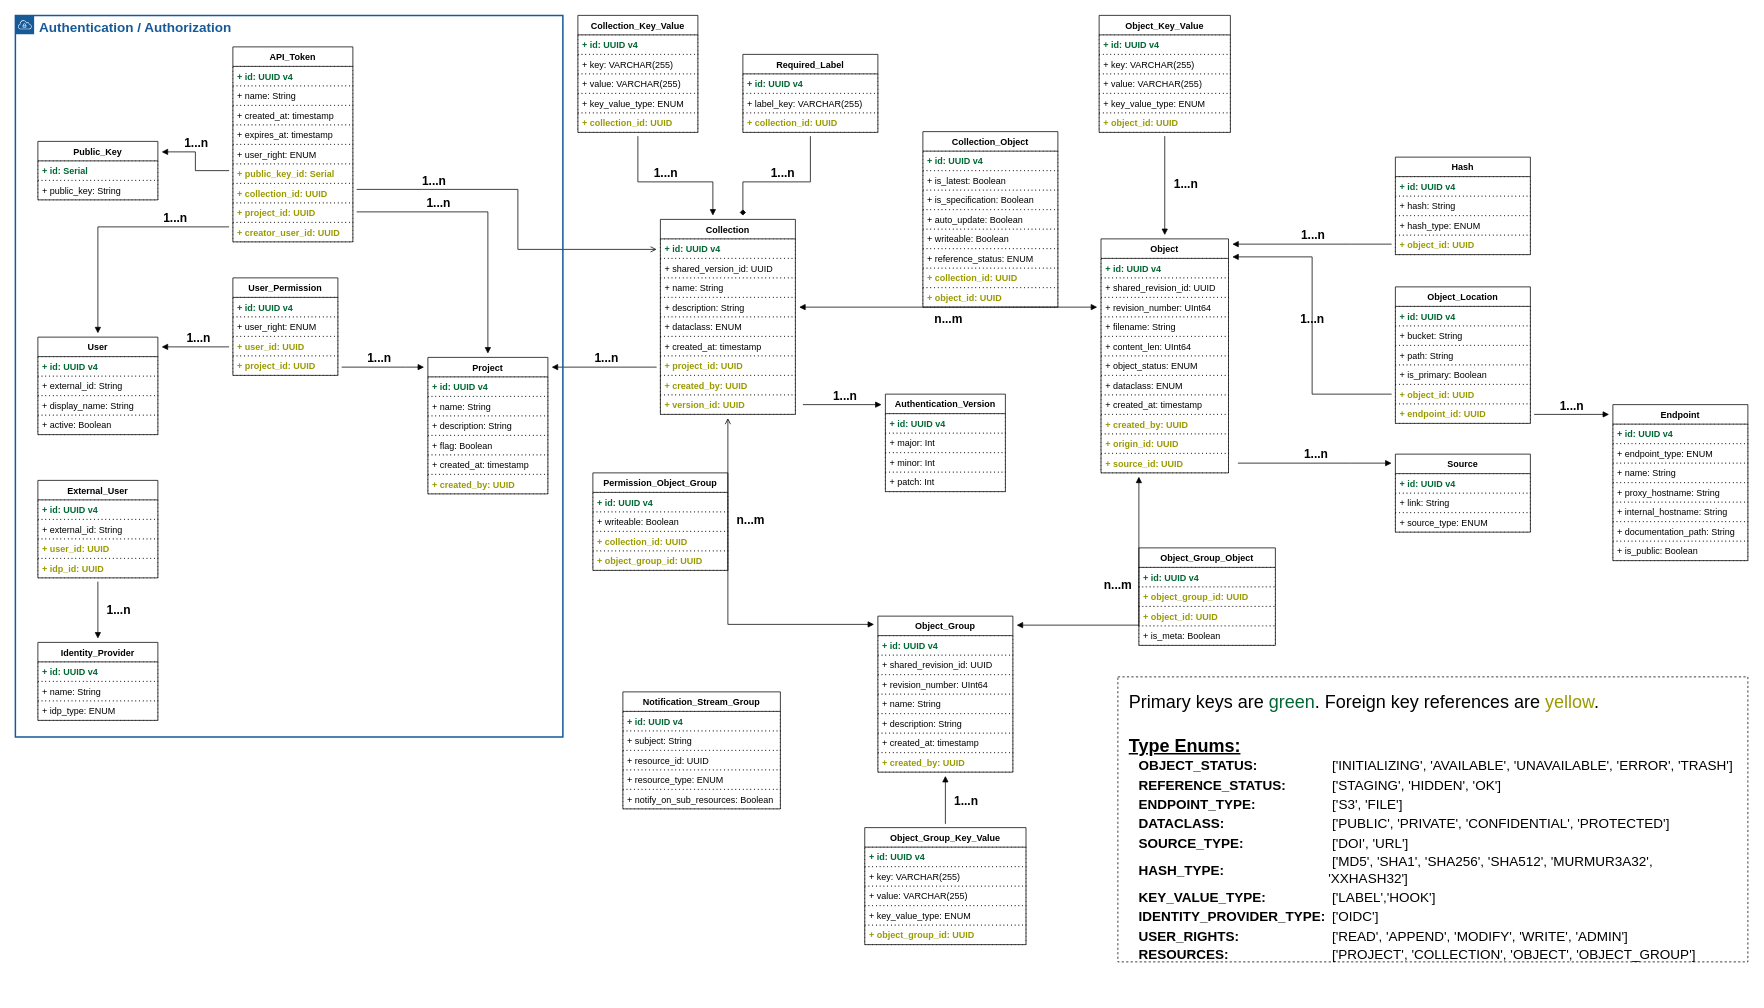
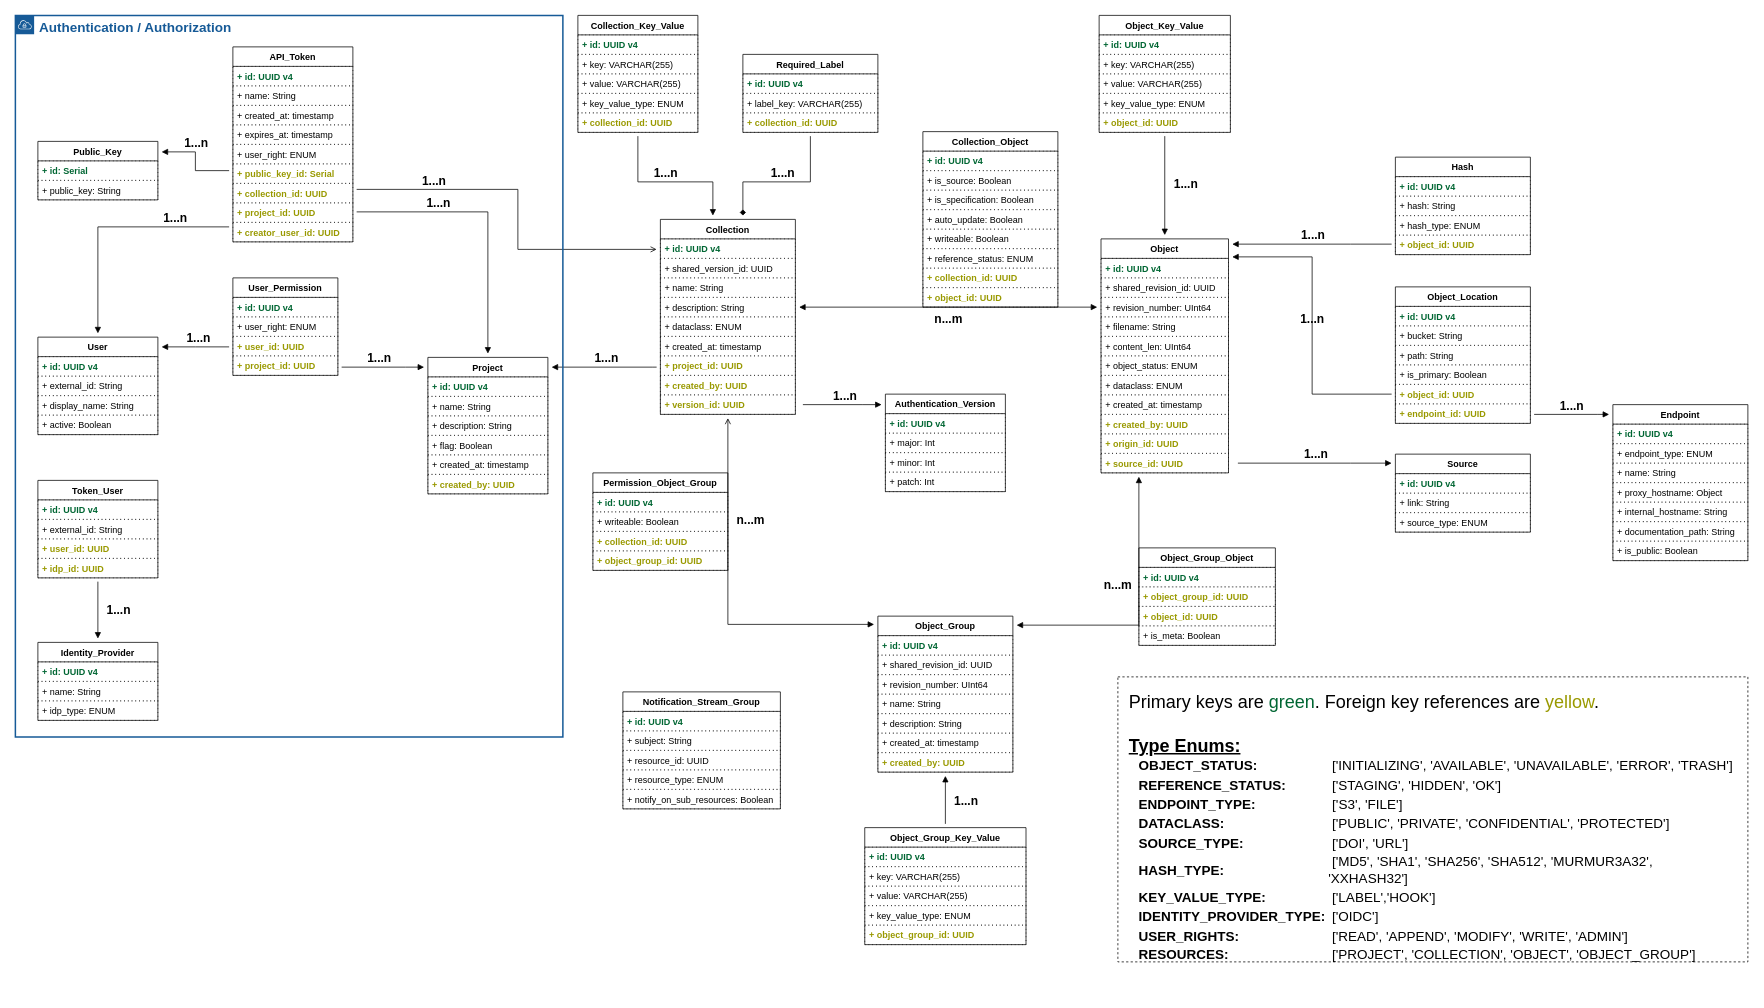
(970, 181) -> (972, 181)
(98, 491) -> (98, 491)
(1673, 493) -> (1674, 493)
